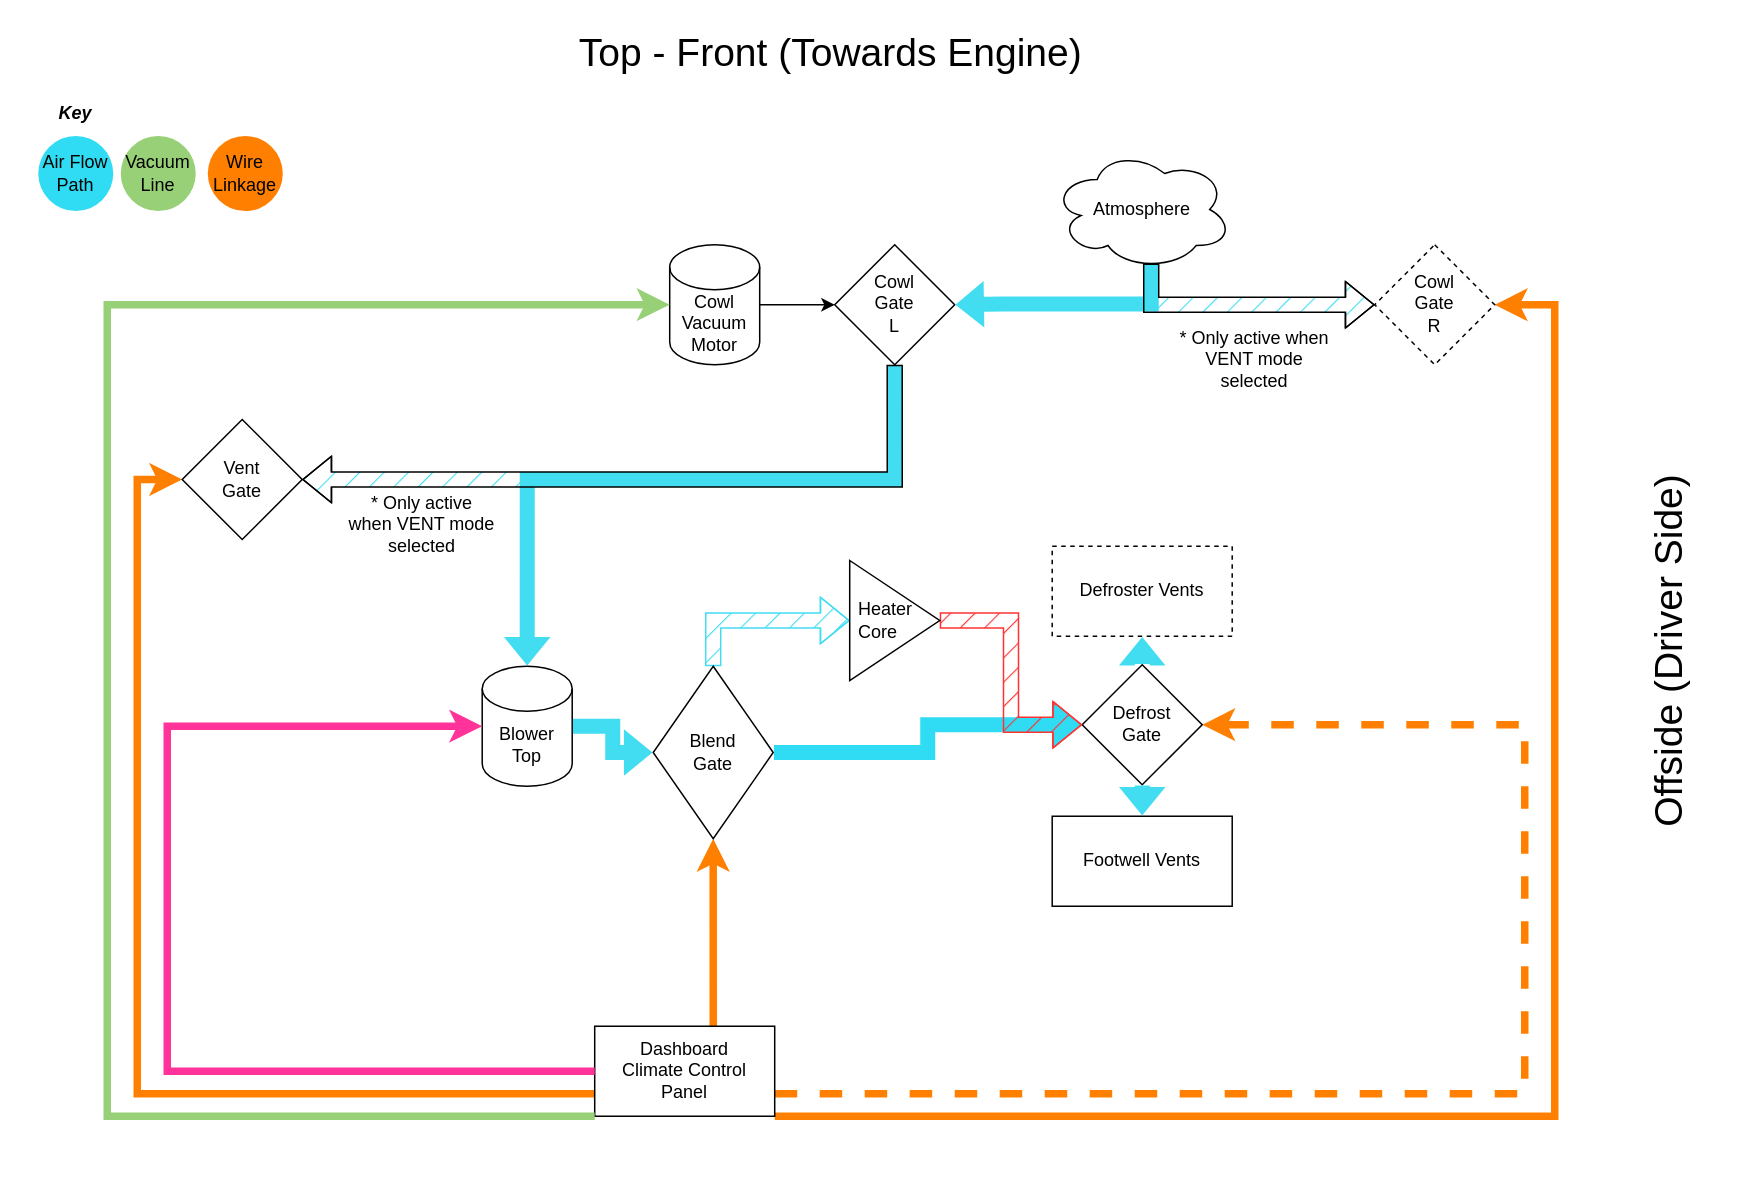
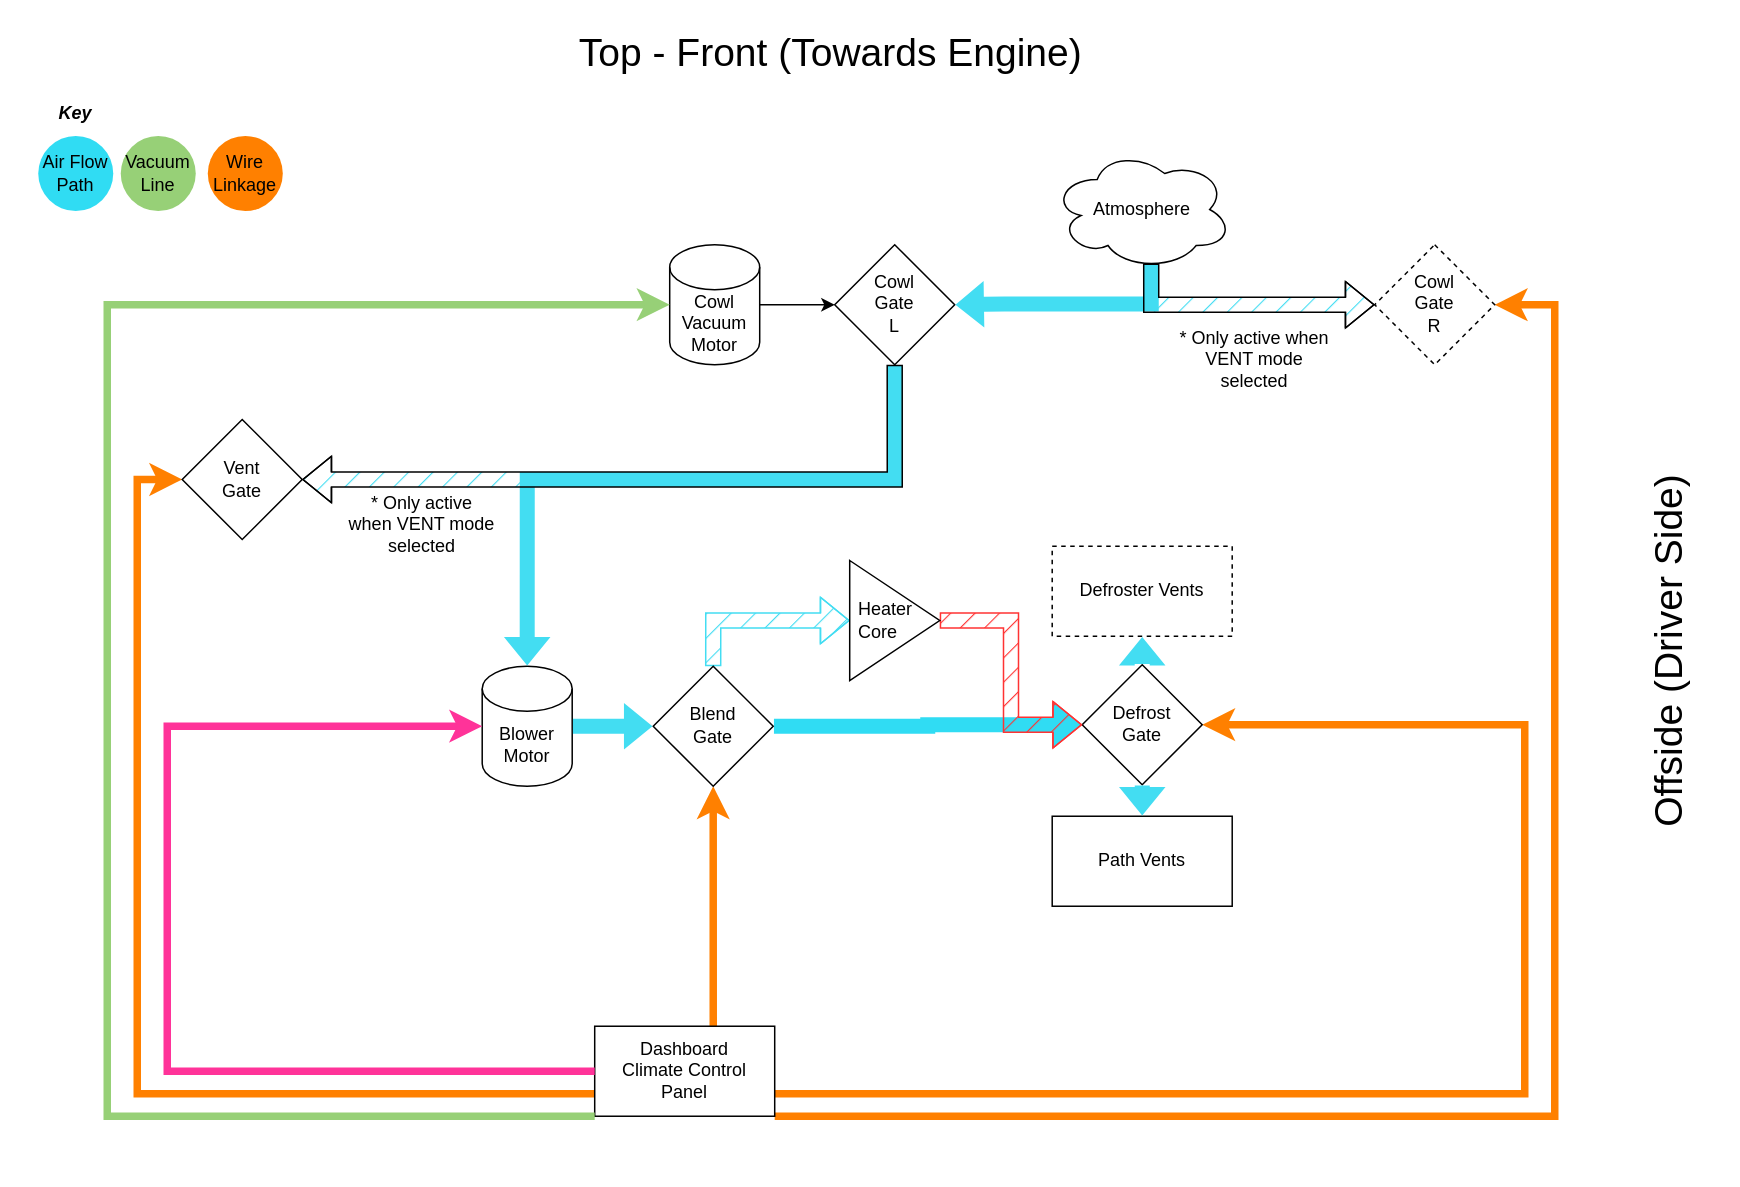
(527, 745) -> (527, 745)
(713, 752) -> (713, 726)
(1142, 860) -> (1142, 860)
(808, 1093) -> (808, 1093)
